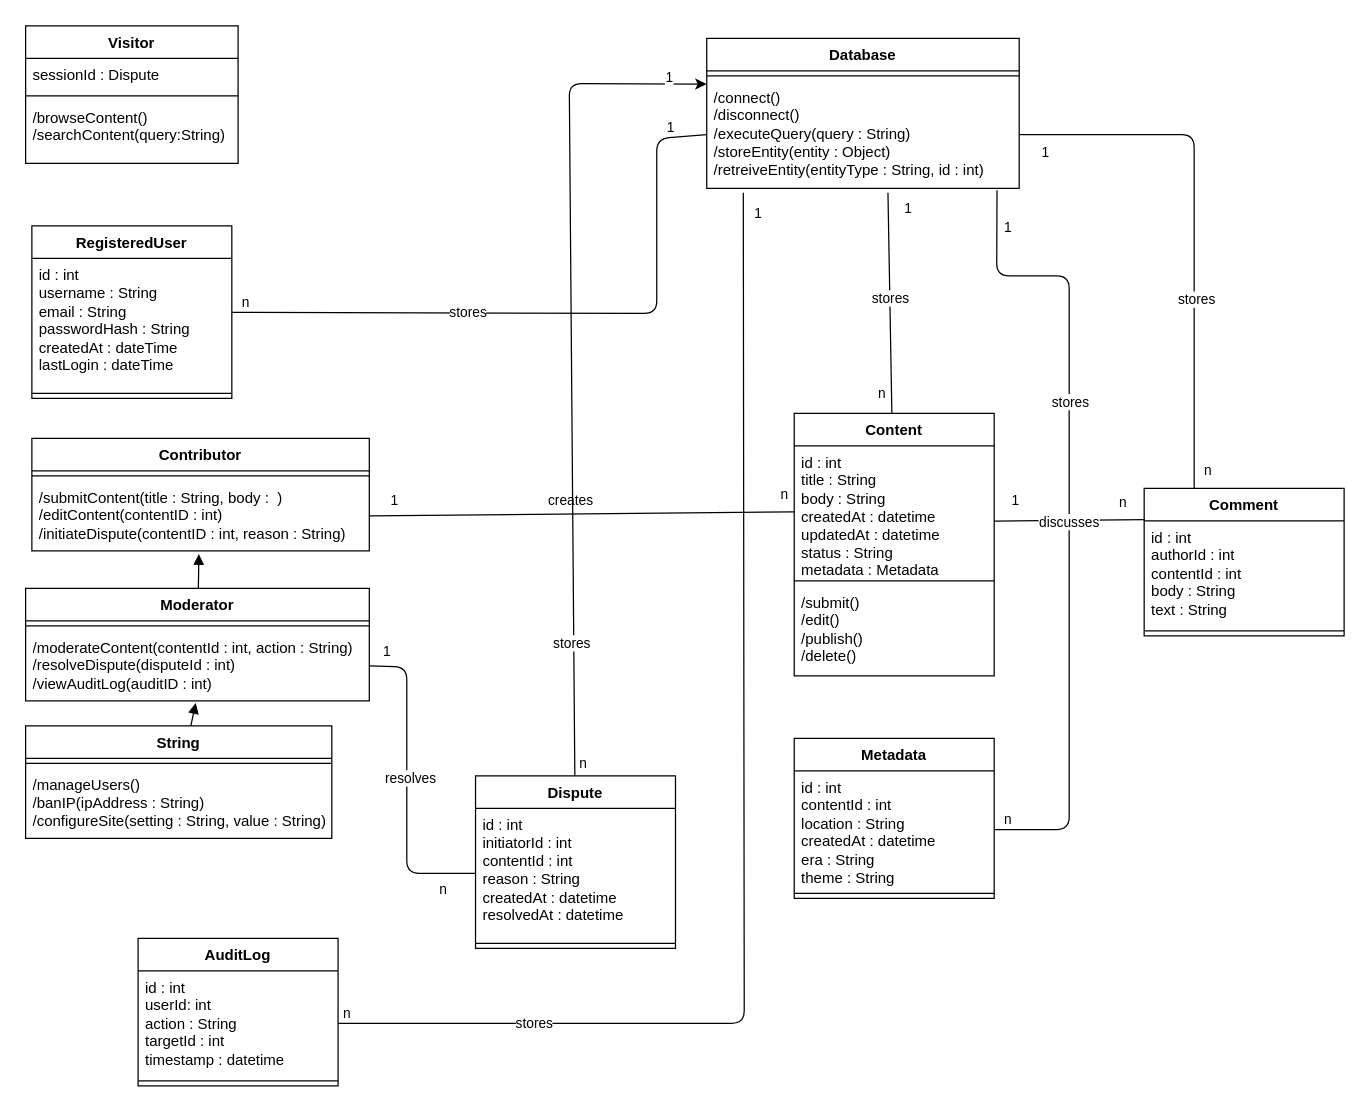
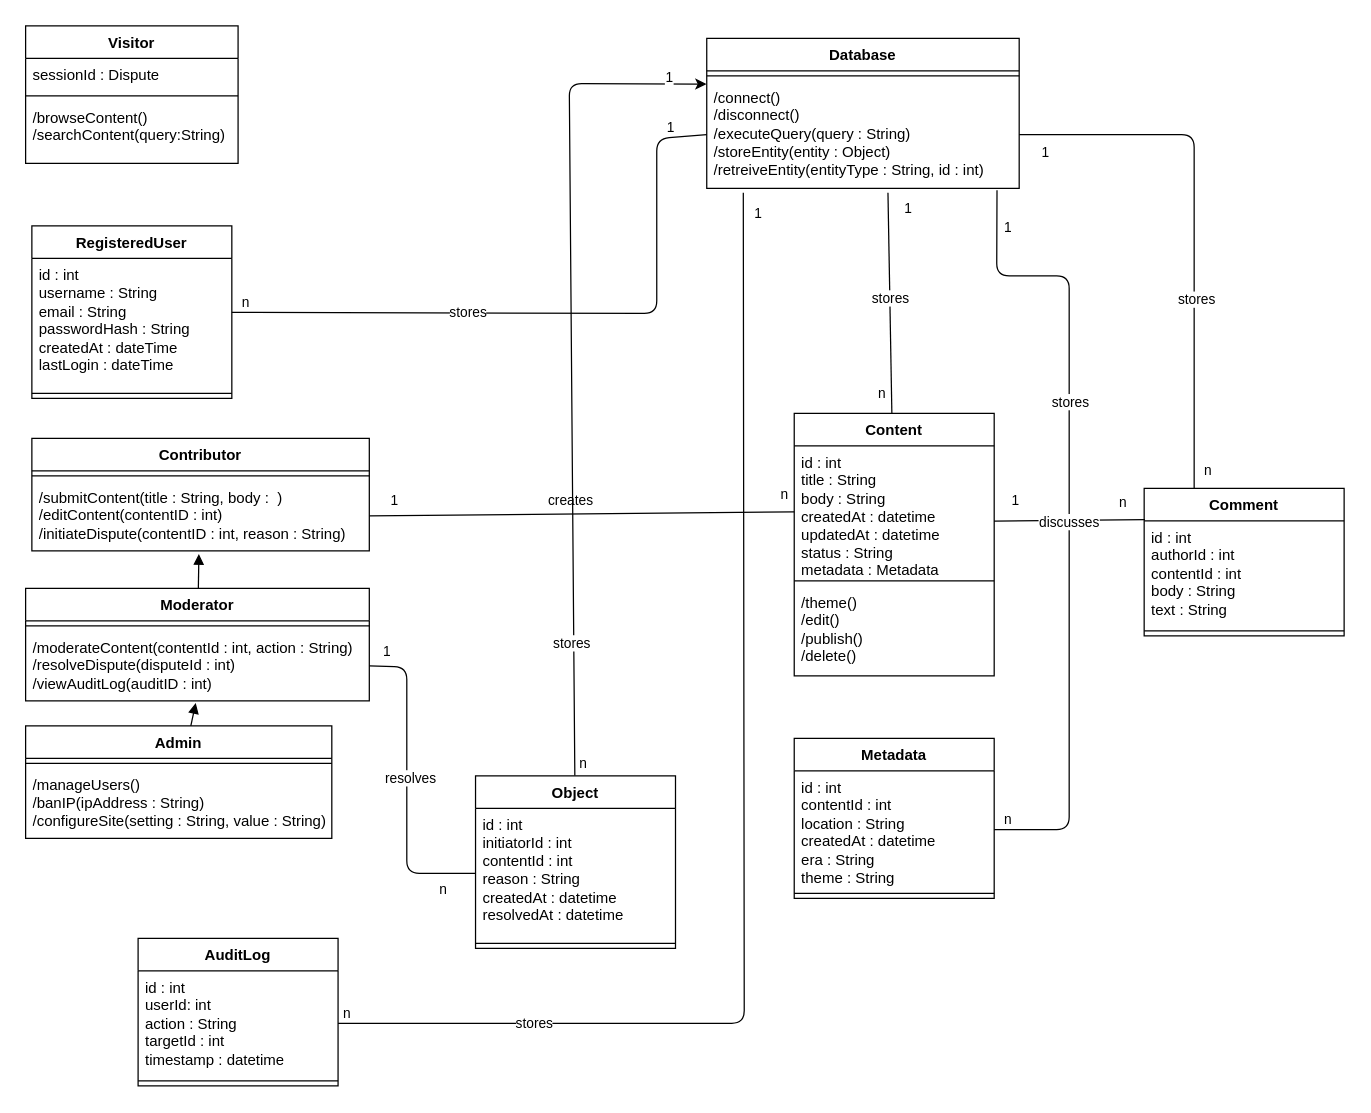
(840, 630) -> (840, 630)
(179, 743) -> (179, 743)
(576, 793) -> (576, 793)
